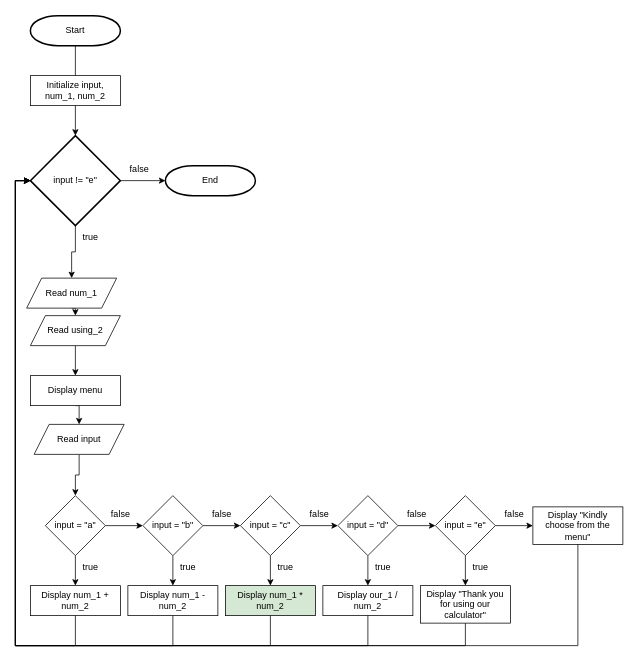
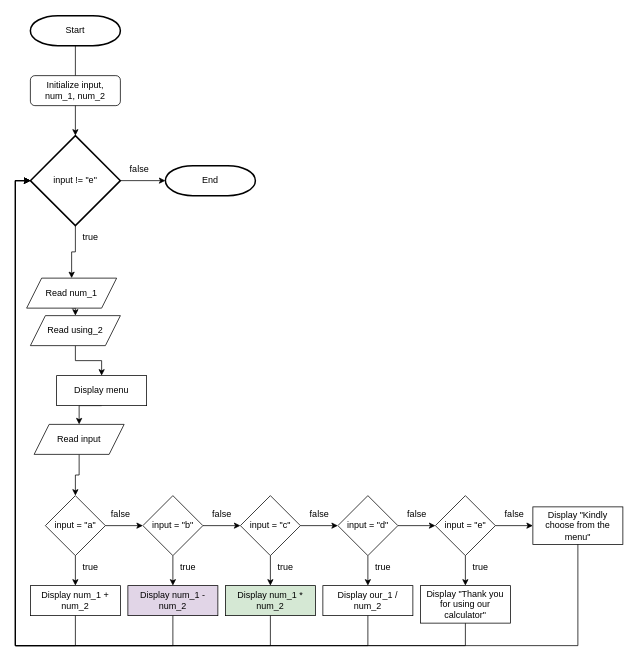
(75, 90) -> (75, 90)
(75, 390) -> (102, 390)
(173, 600) -> (173, 600)
